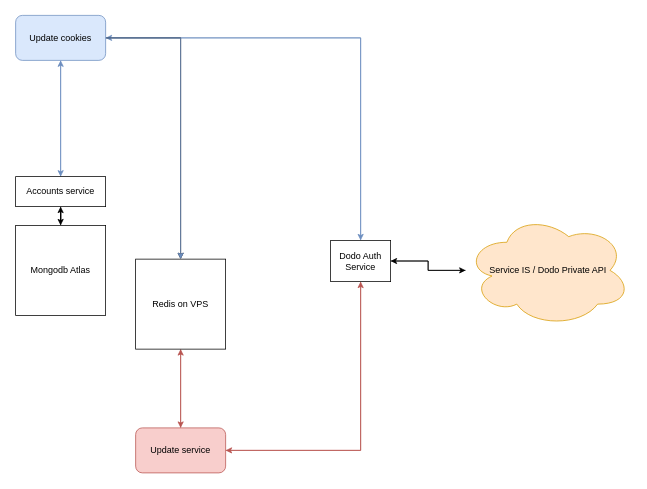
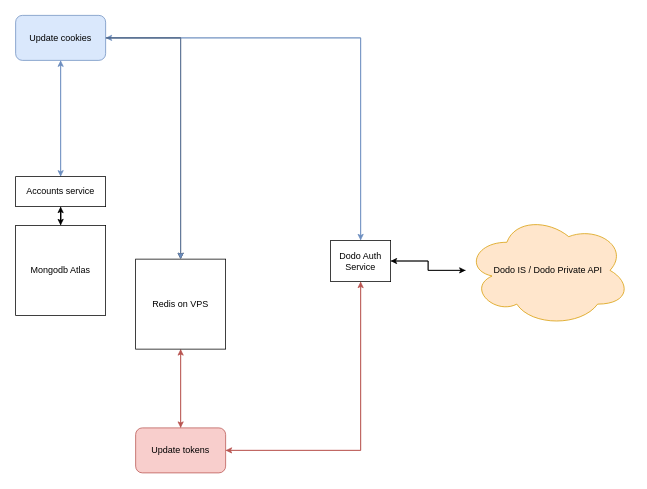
(548, 270) -> (548, 270)
(180, 450) -> (180, 450)
